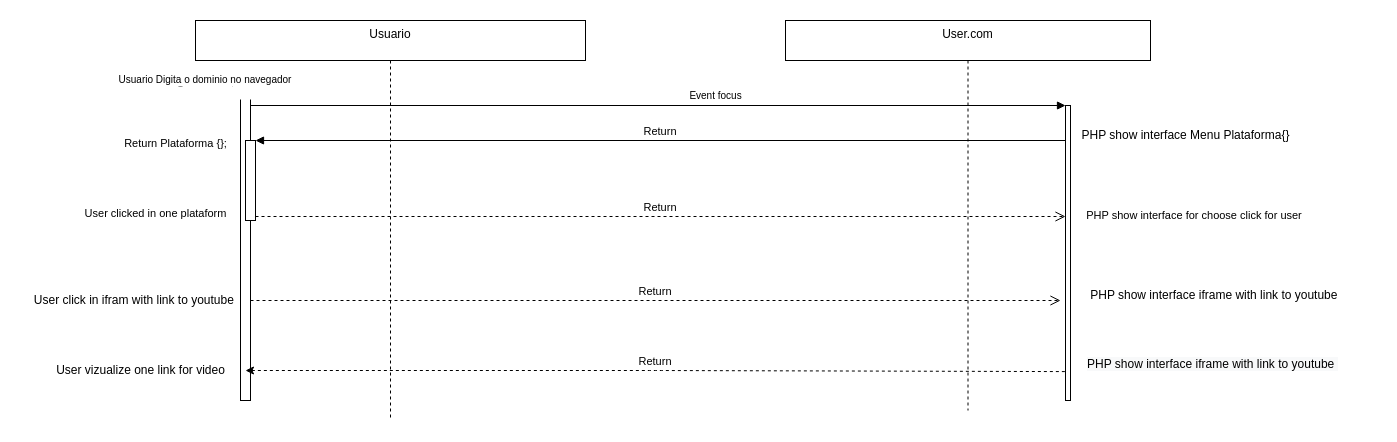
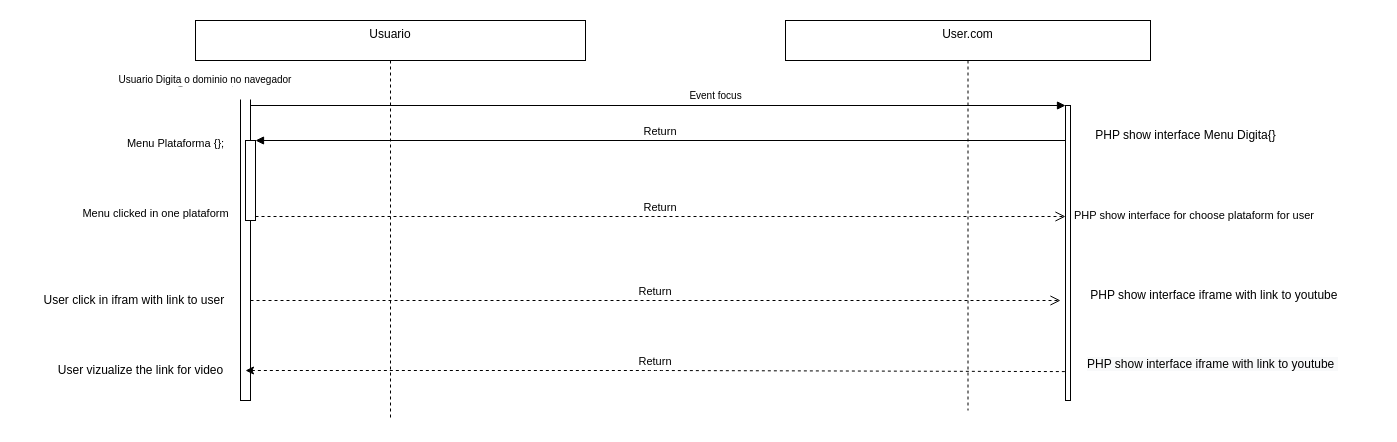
(1186, 136) -> (1186, 136)
(176, 151) -> (176, 151)
(1196, 216) -> (1196, 216)
(156, 221) -> (156, 221)
(136, 301) -> (136, 301)
(141, 371) -> (141, 371)
